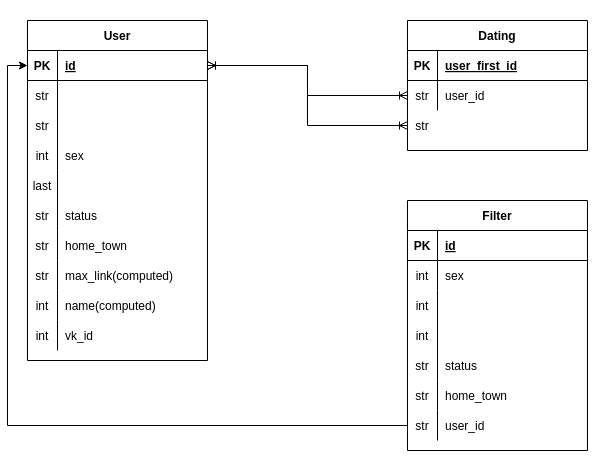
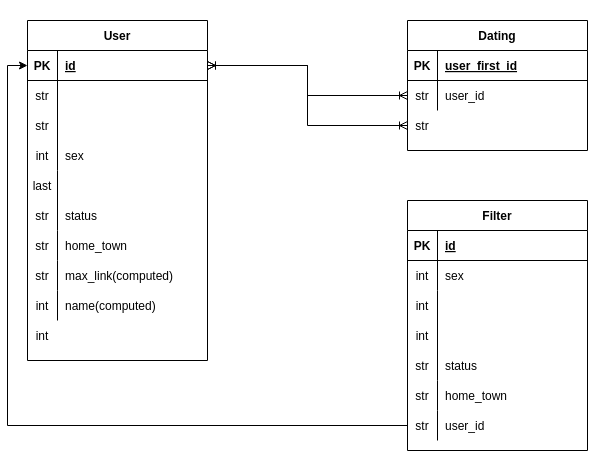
(133, 336) -> none
